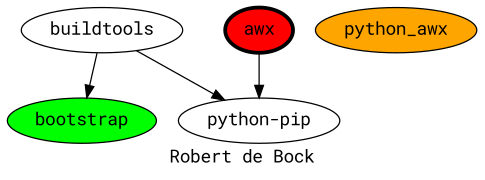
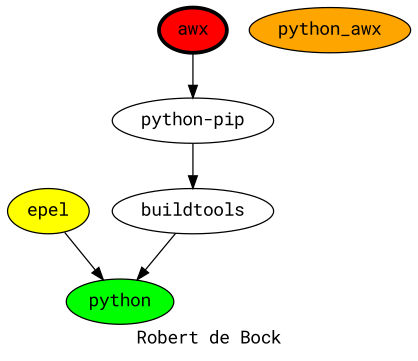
(175, 72) -> (193, 160)
(82, 121) -> (120, 302)
none -> (48, 211)
